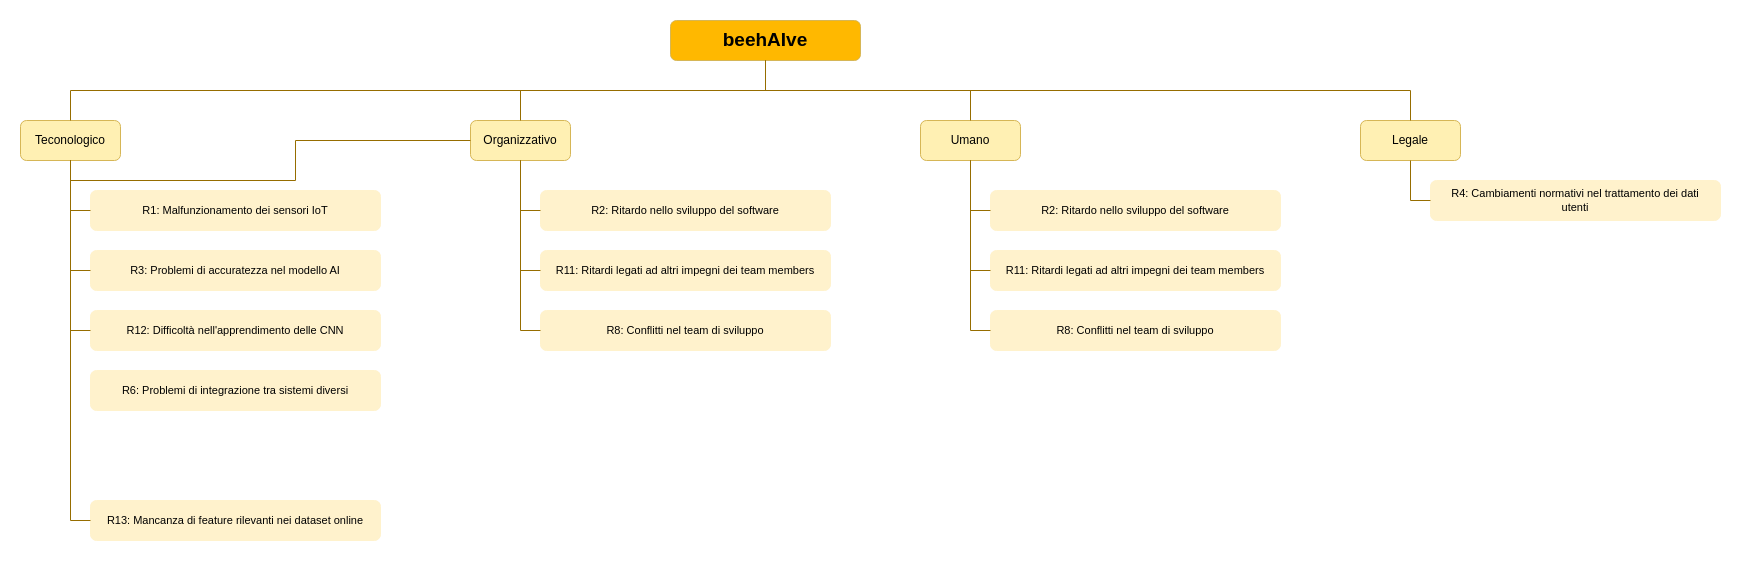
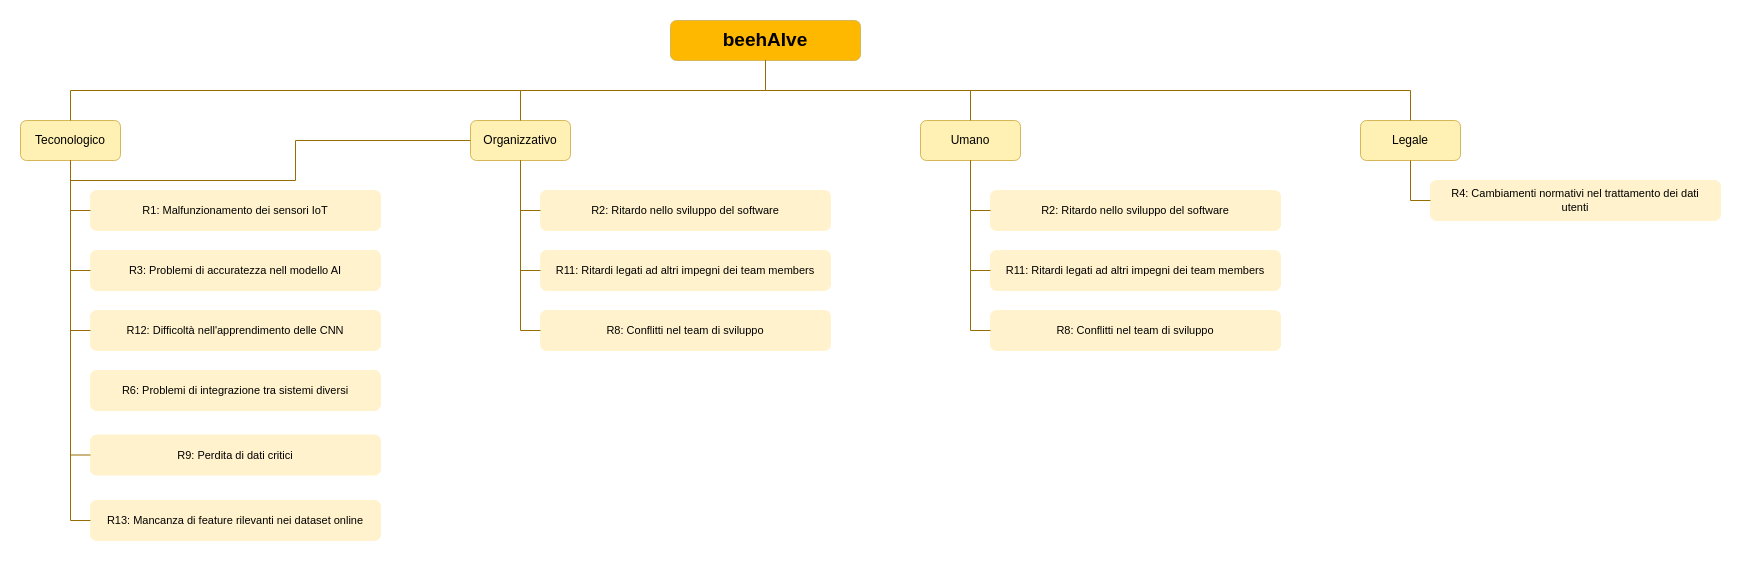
(236, 271) -> (236, 271)
none -> (81, 455)
none -> (236, 455)
